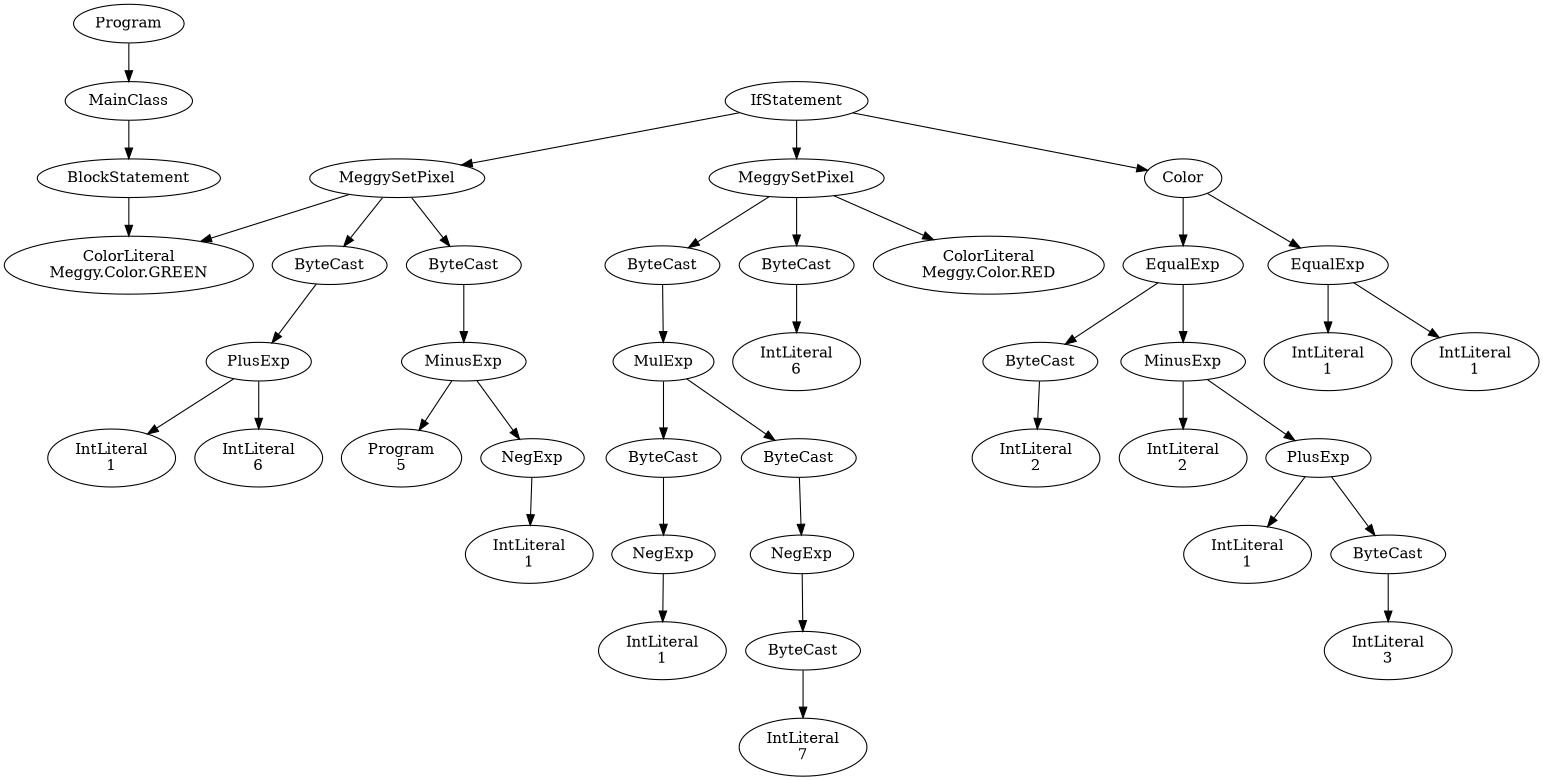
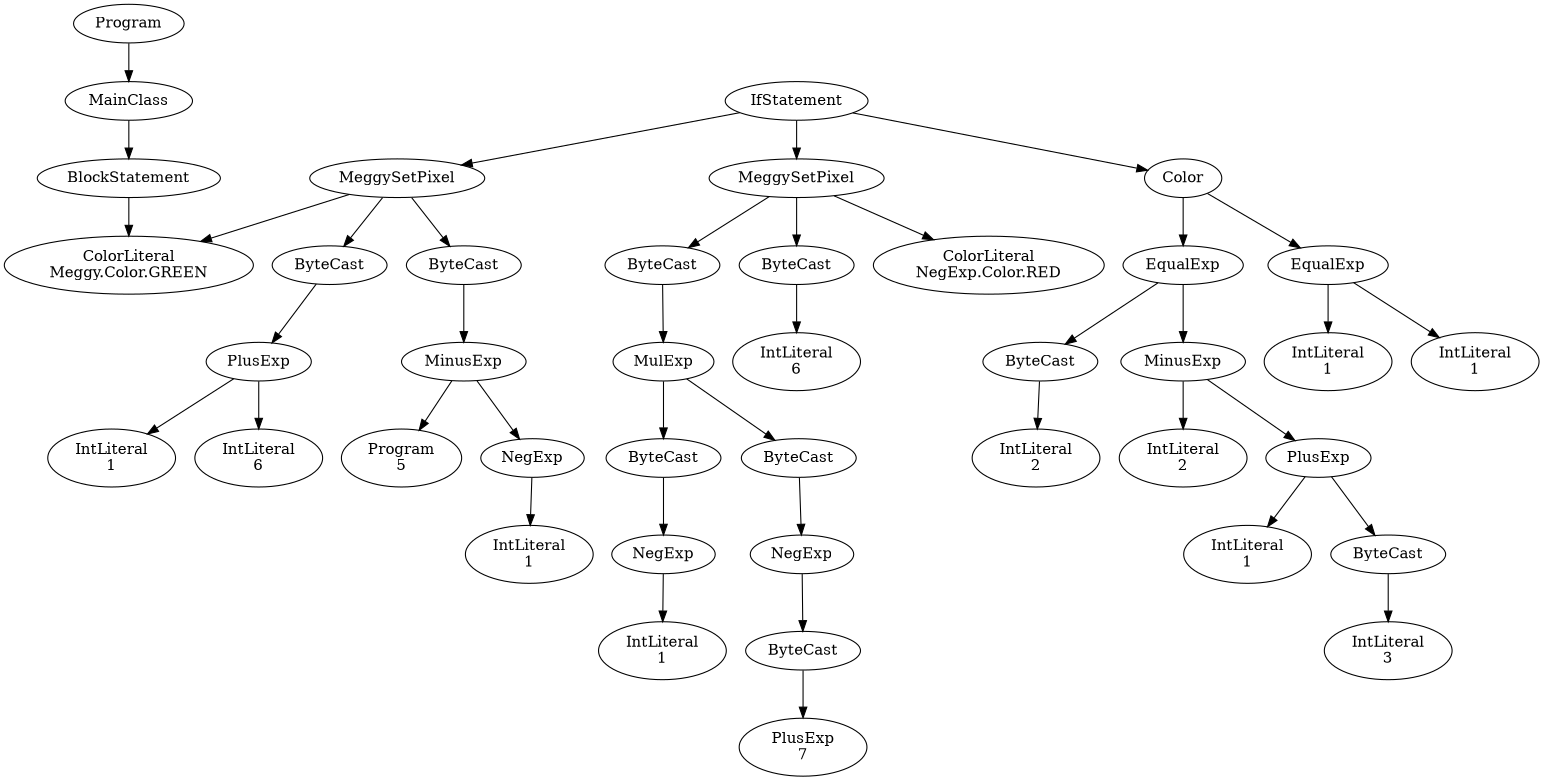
(989, 265) -> (989, 265)
(803, 747) -> (803, 747)
